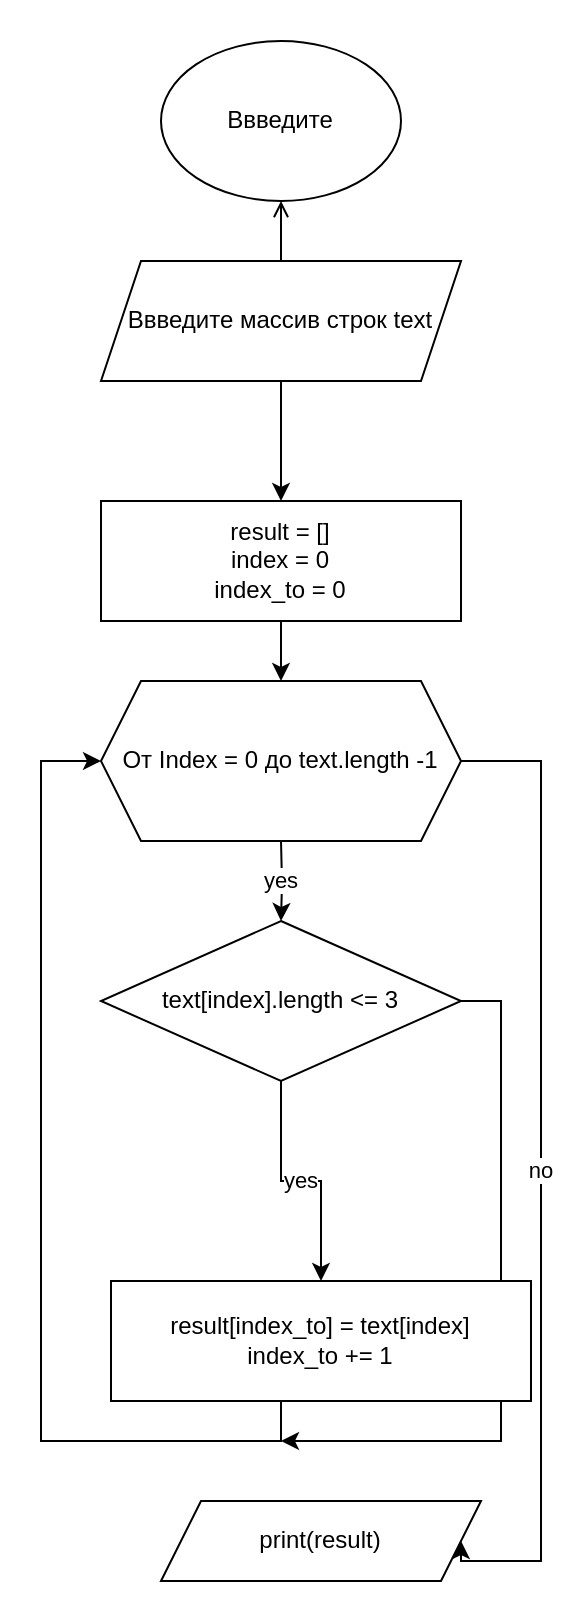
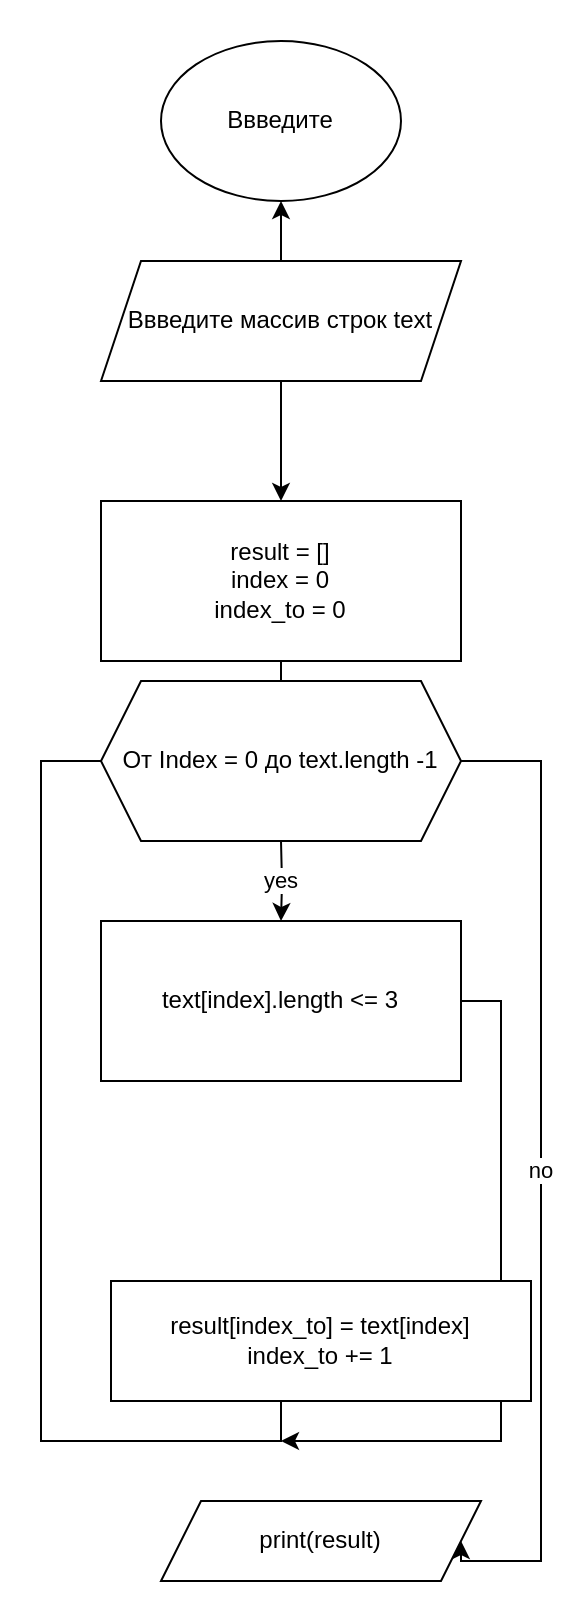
(281, 213) -> (281, 216)
(281, 561) -> (281, 581)
(86, 761) -> (91, 761)
(281, 1001) -> (281, 1001)
(294, 1181) -> none
